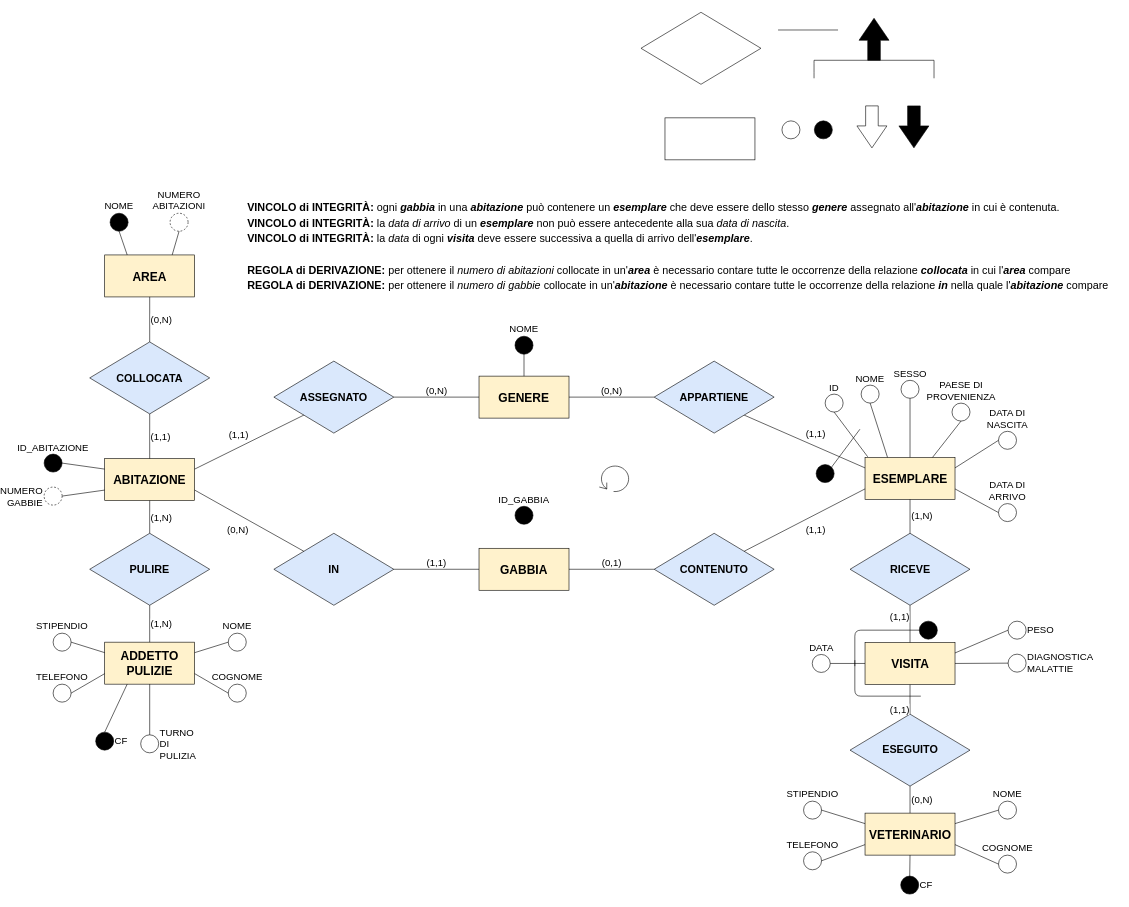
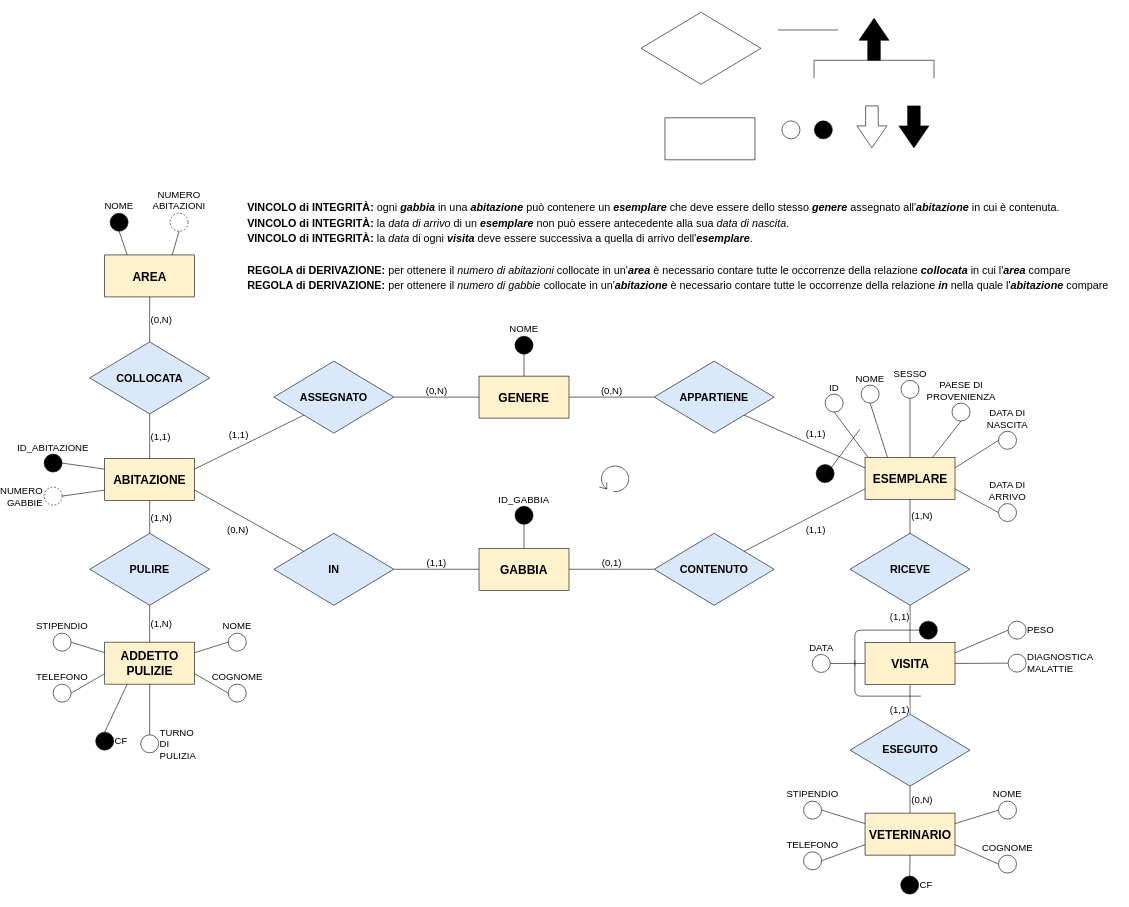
none -> (524, 536)
